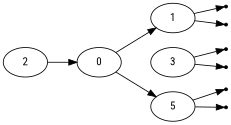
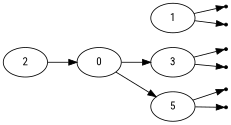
(132, 42) -> (132, 62)
